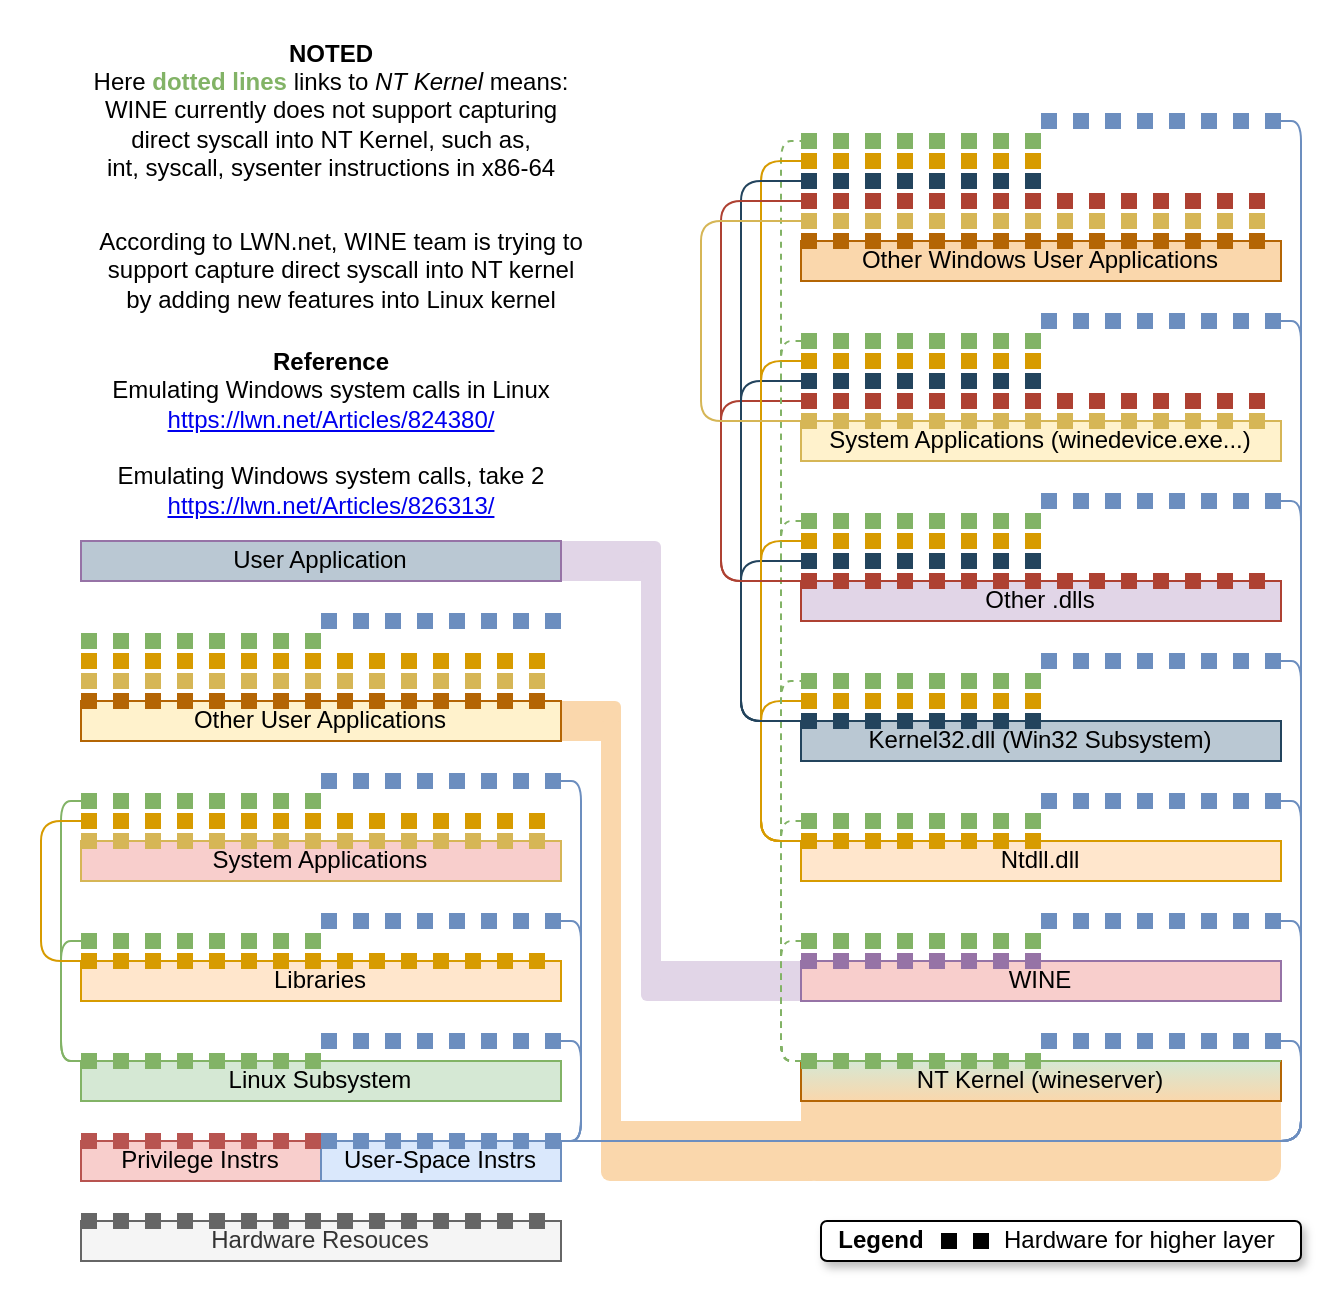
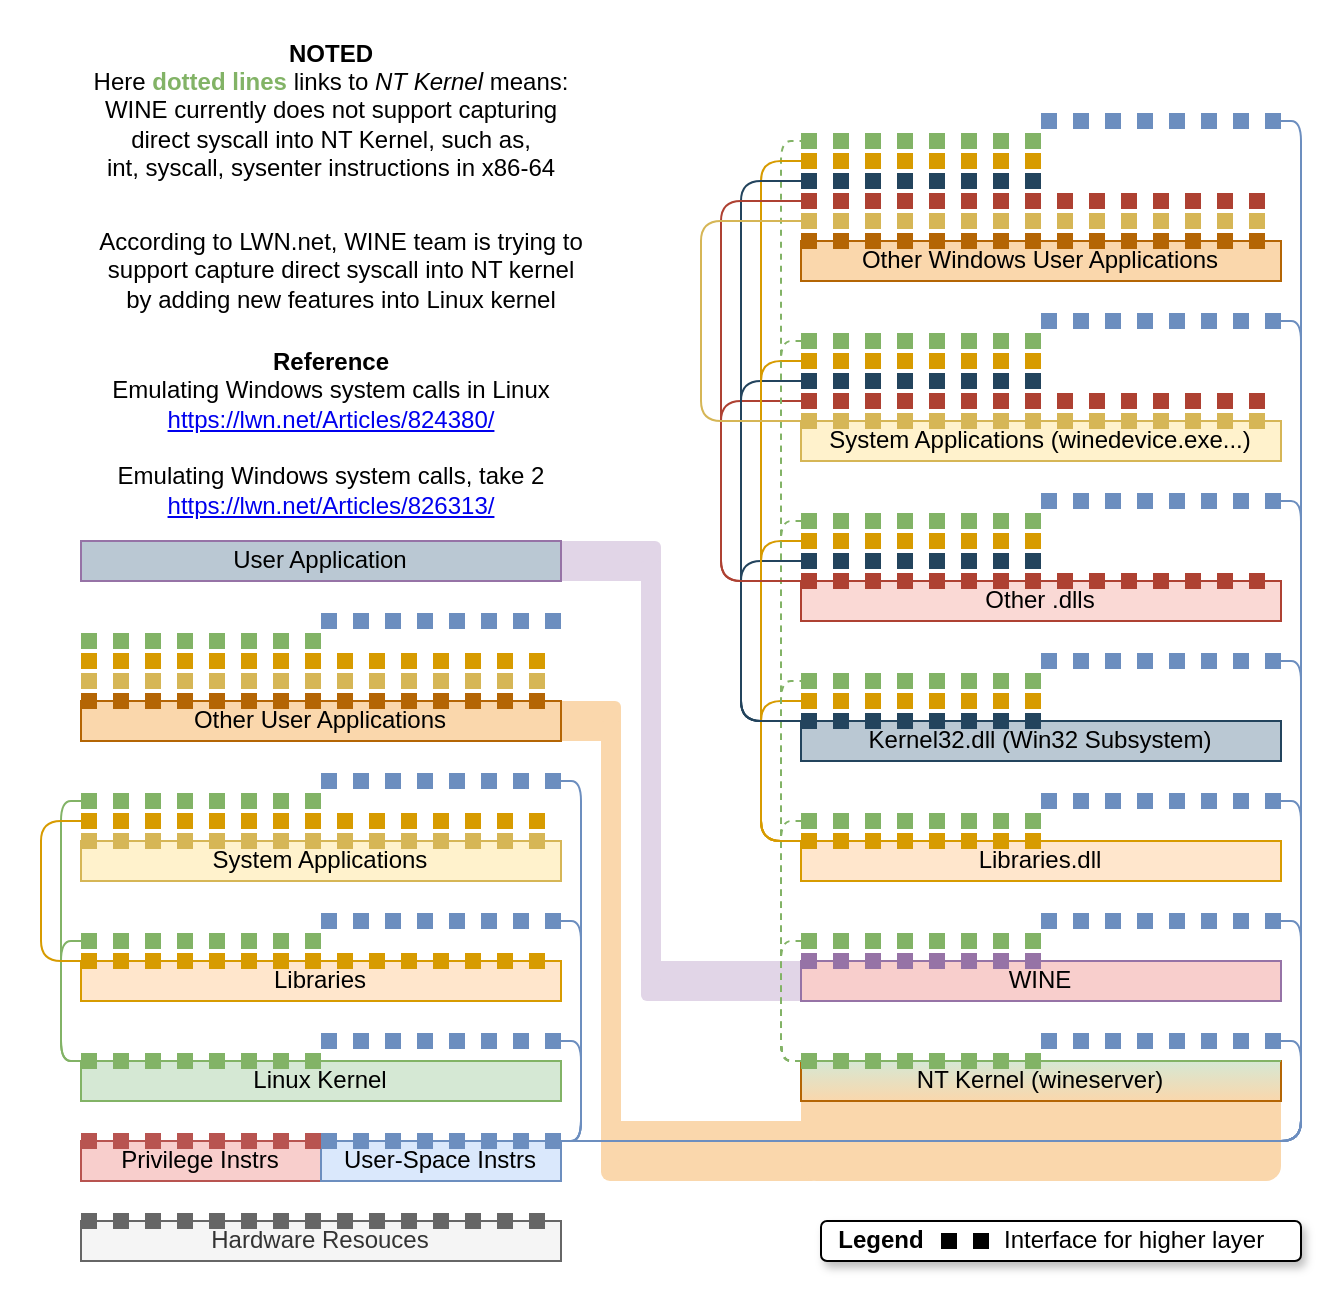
(1041, 601) -> (1041, 601)
(321, 721) -> (321, 721)
(321, 861) -> (321, 861)
(1041, 861) -> (1041, 861)
(321, 1081) -> (321, 1081)
(1157, 1241) -> (1164, 1241)
